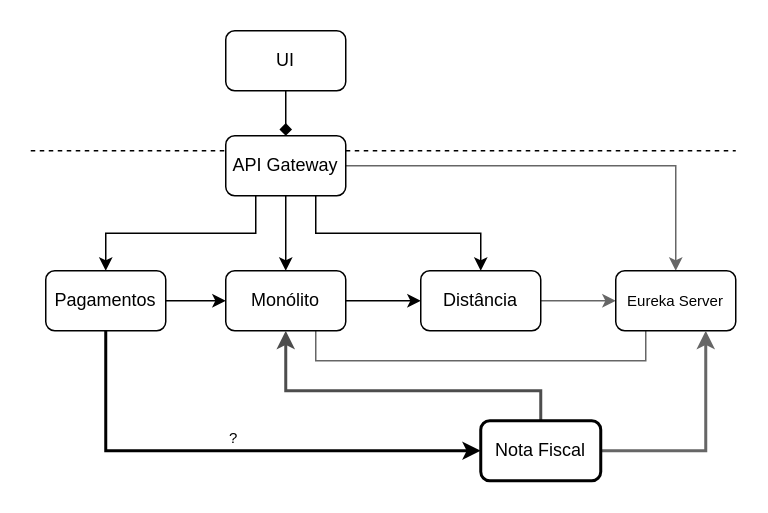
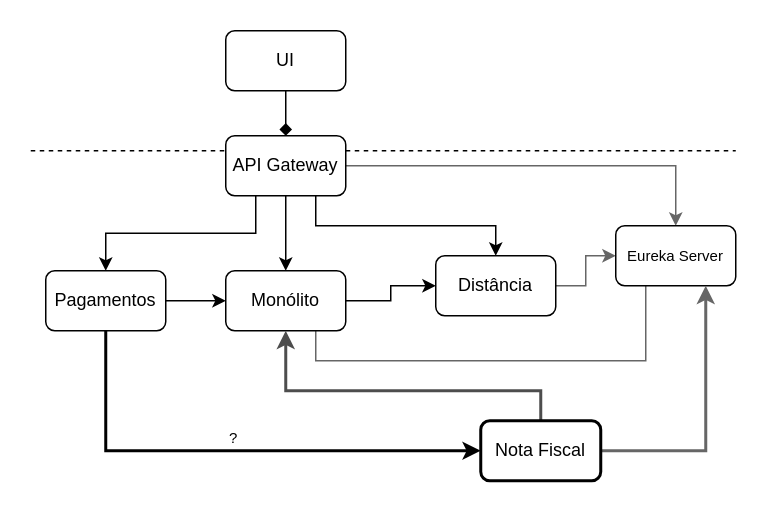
(481, 301) -> (496, 286)
(676, 301) -> (676, 256)
